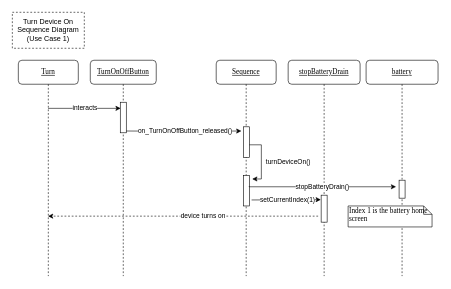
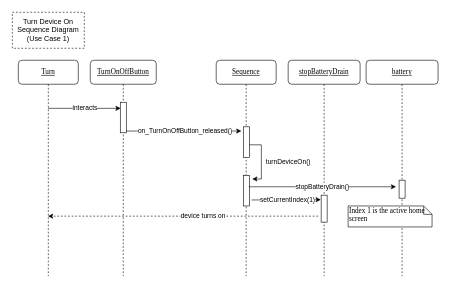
(391, 215) -> (391, 215)
